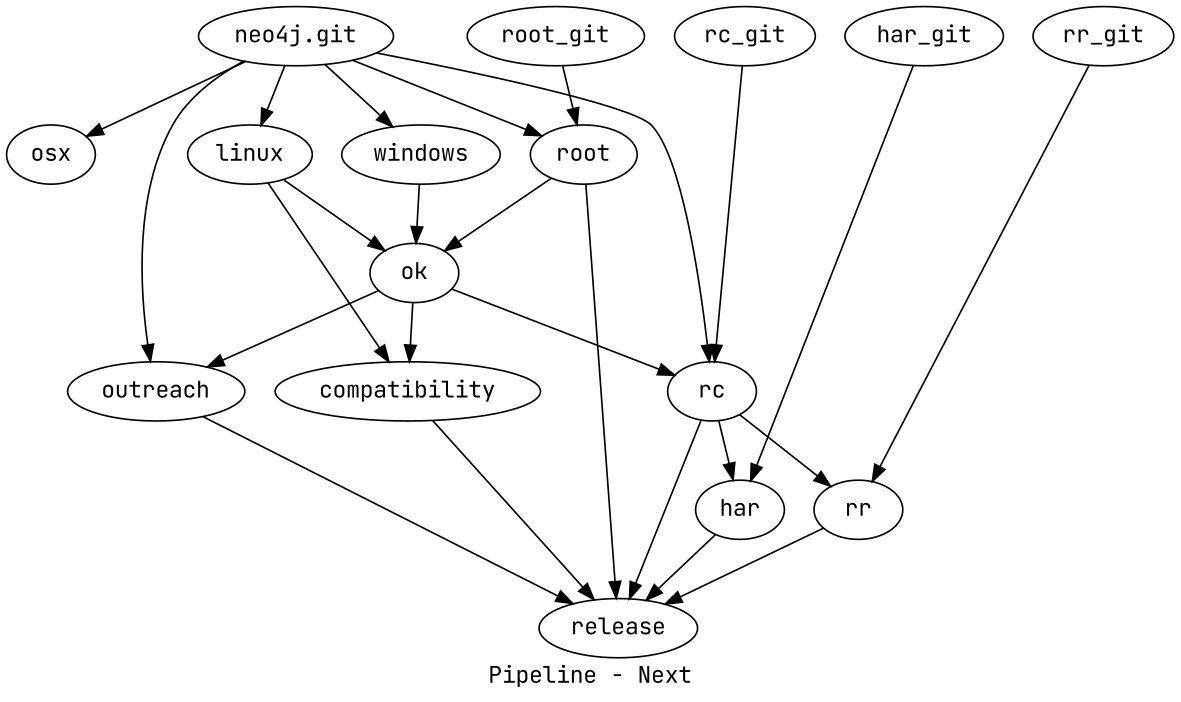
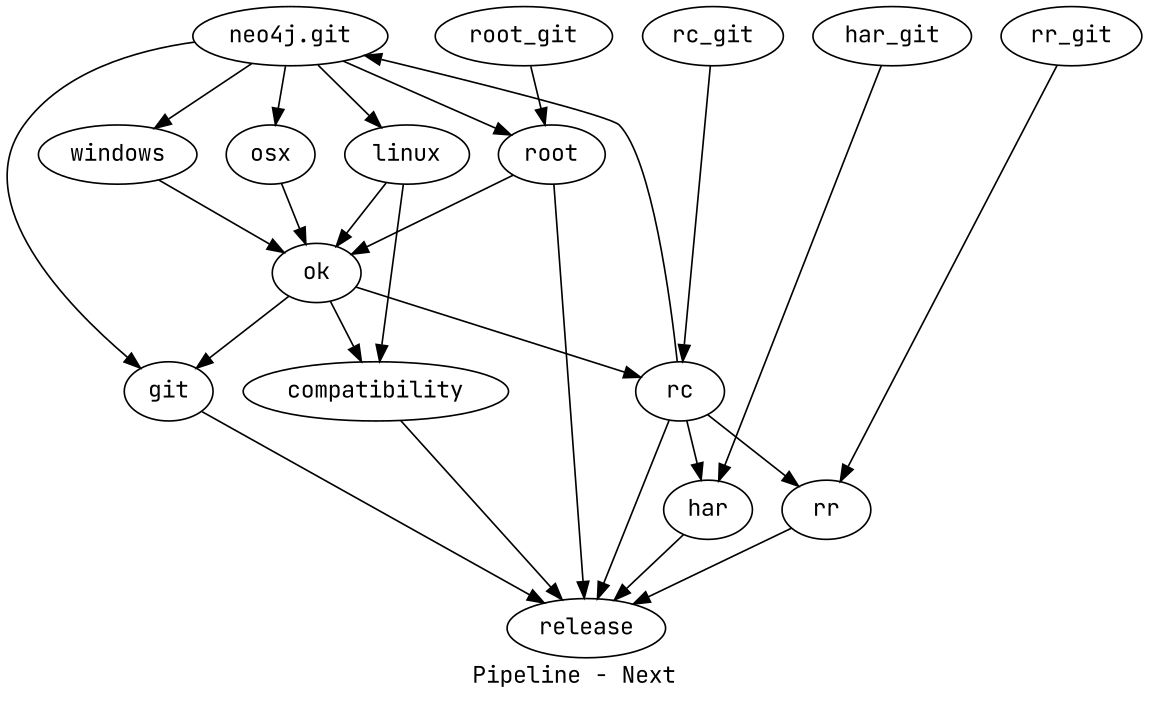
(626, 113) -> (619, 125)
none -> (291, 206)
(156, 391) -> (169, 391)
